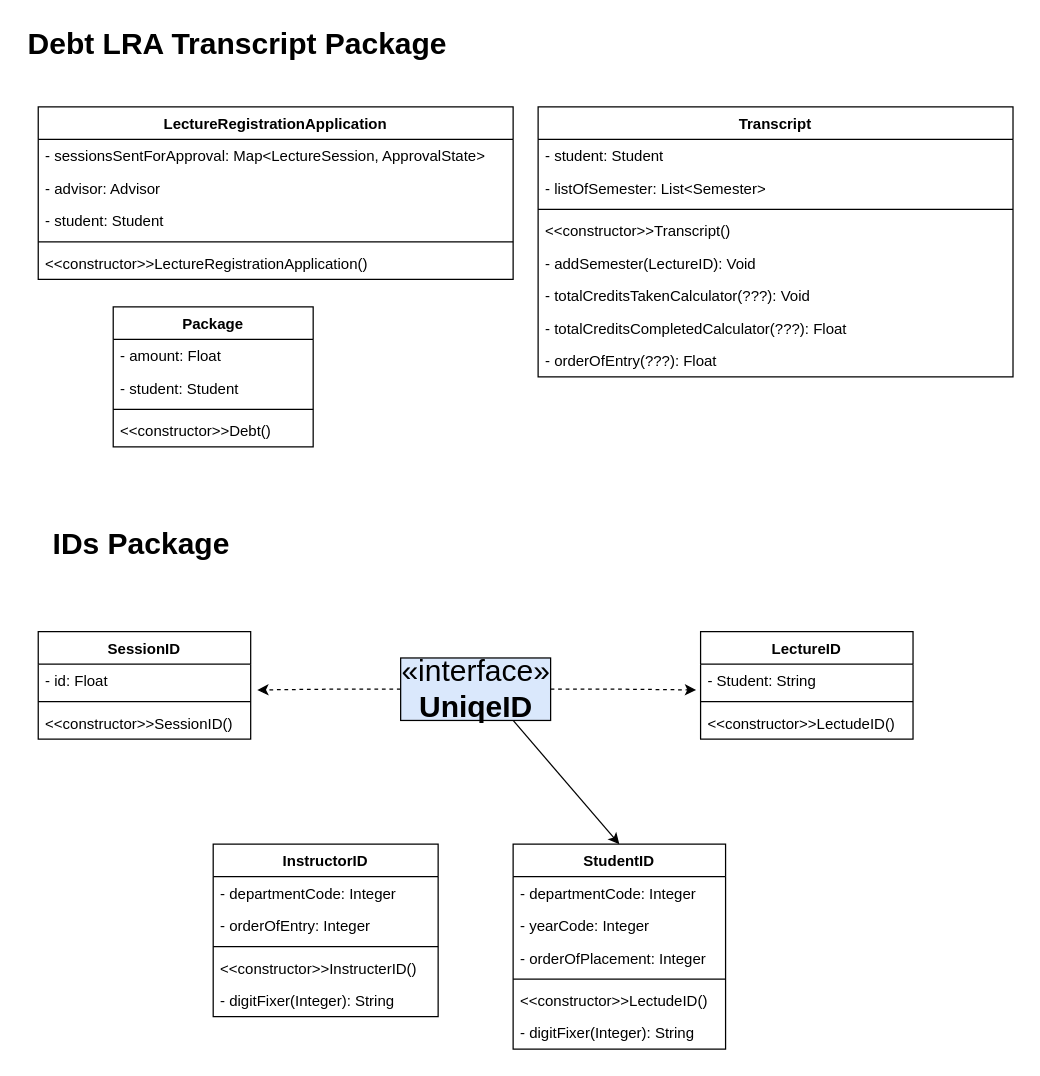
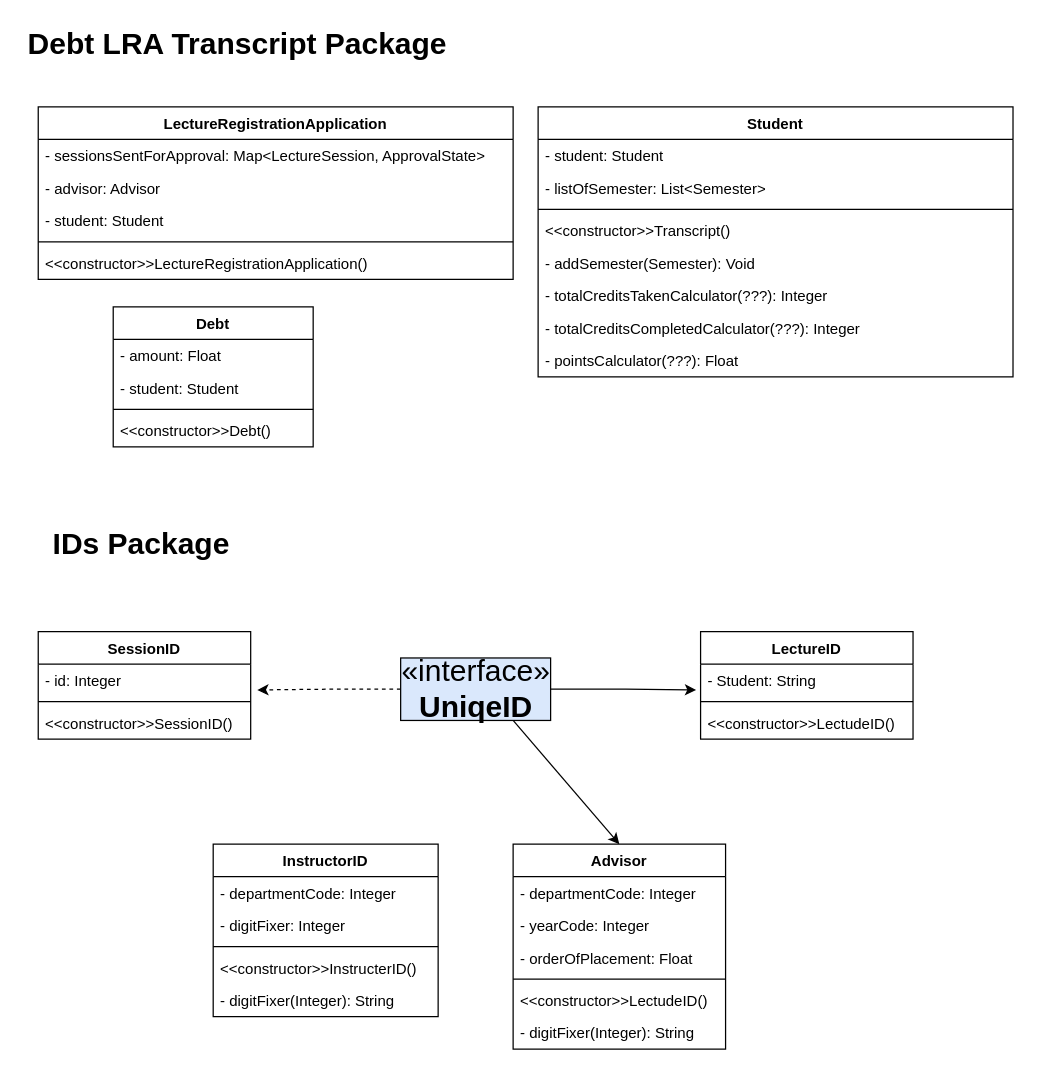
(775, 124) -> (775, 124)
(663, 264) -> (659, 264)
(699, 296) -> (714, 296)
(213, 324) -> (213, 324)
(716, 329) -> (727, 329)
(648, 361) -> (659, 361)
(81, 681) -> (92, 681)
(619, 689) -> (619, 689)
(619, 861) -> (619, 861)
(311, 926) -> (297, 926)
(628, 959) -> (617, 959)
